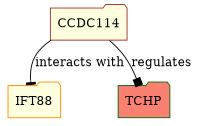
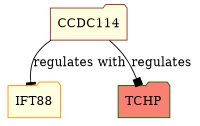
(80, 63) -> (80, 63)
